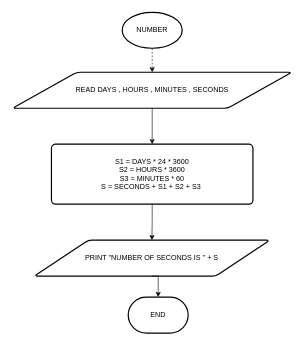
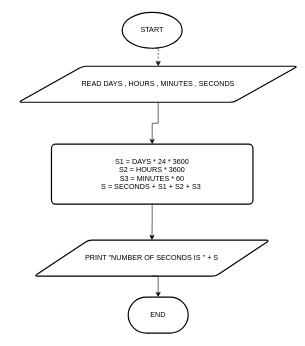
(152, 30) -> (152, 30)
(152, 90) -> (158, 84)
